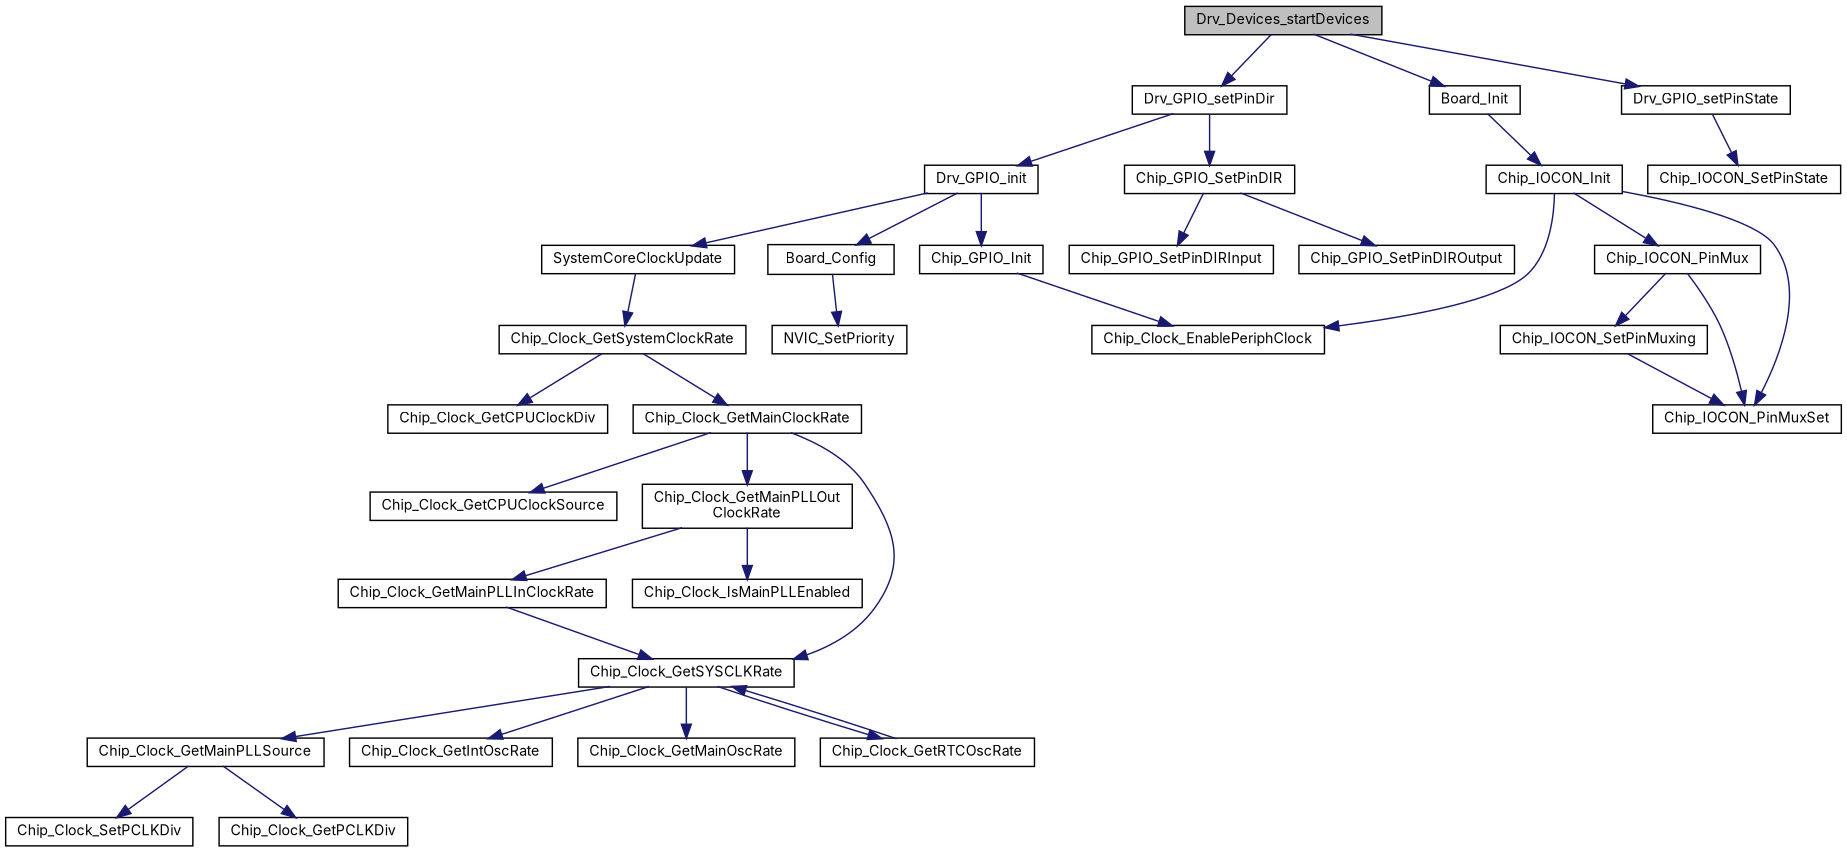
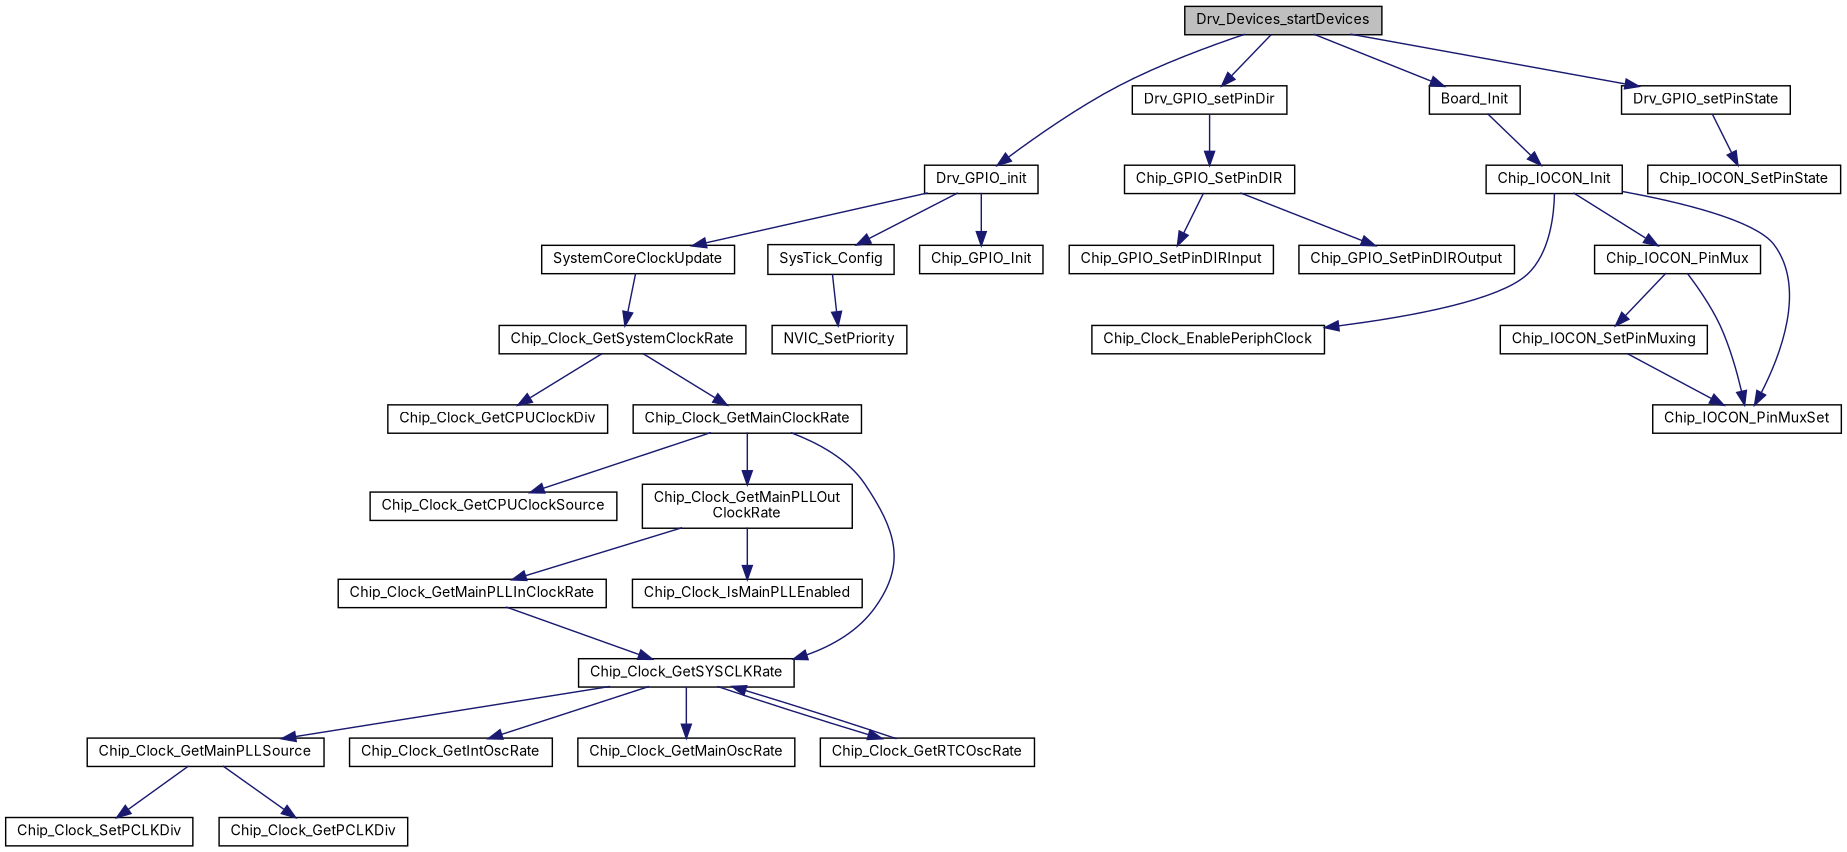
(1102, 137) -> (1121, 85)
(831, 260) -> (831, 260)
(1088, 297) -> none
